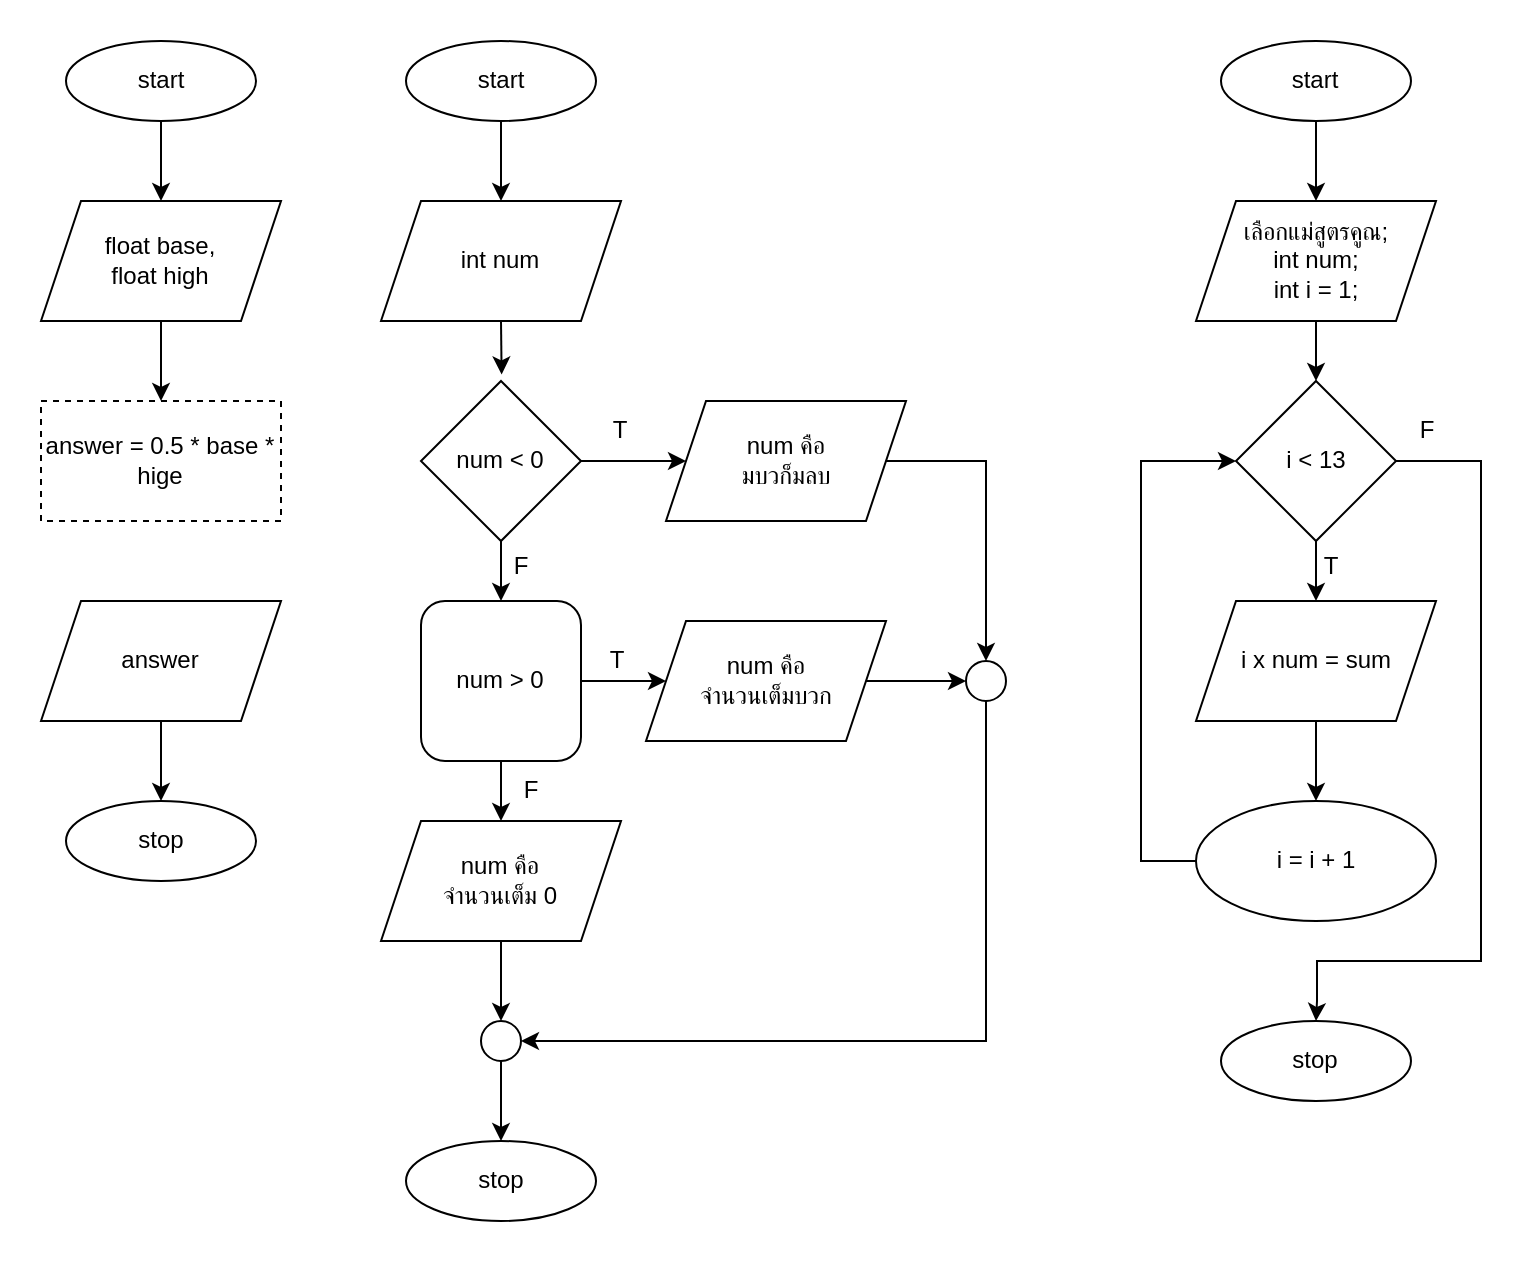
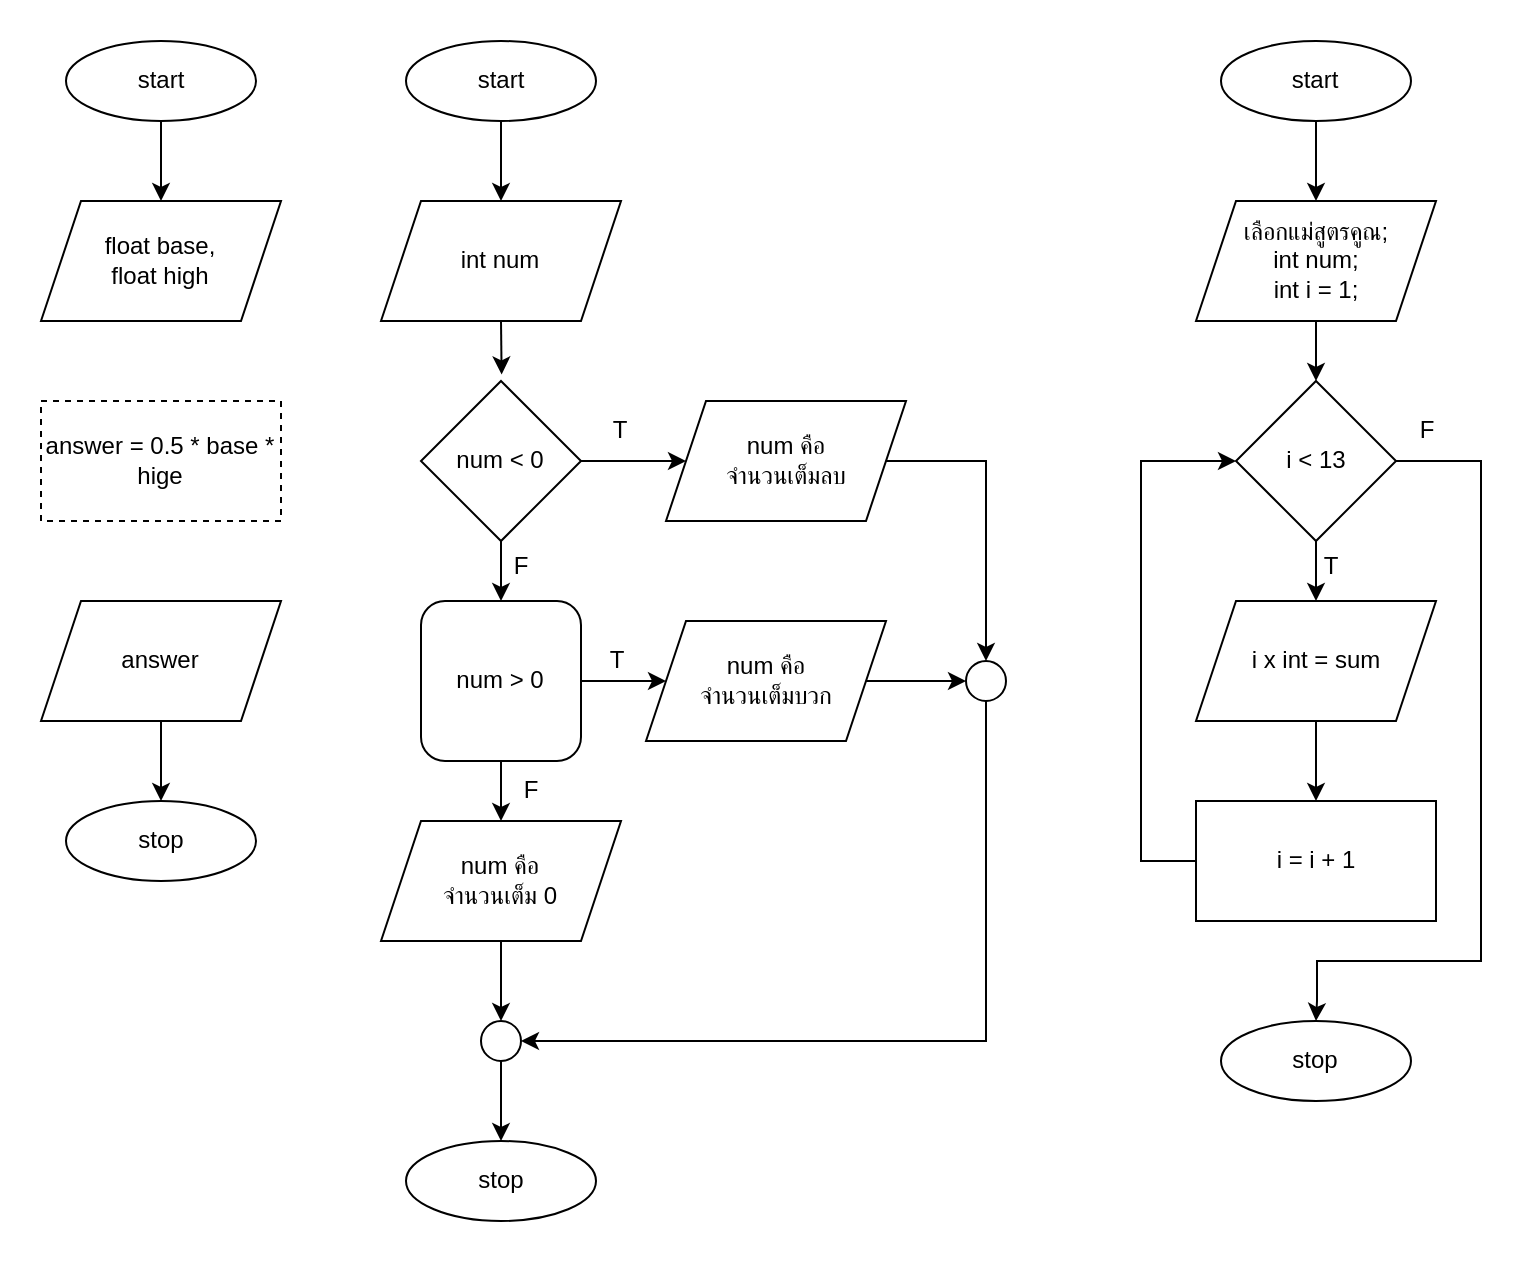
(161, 354) -> none
(787, 461) -> (787, 461)
(1317, 661) -> (1317, 661)
(1316, 861) -> (1316, 861)
